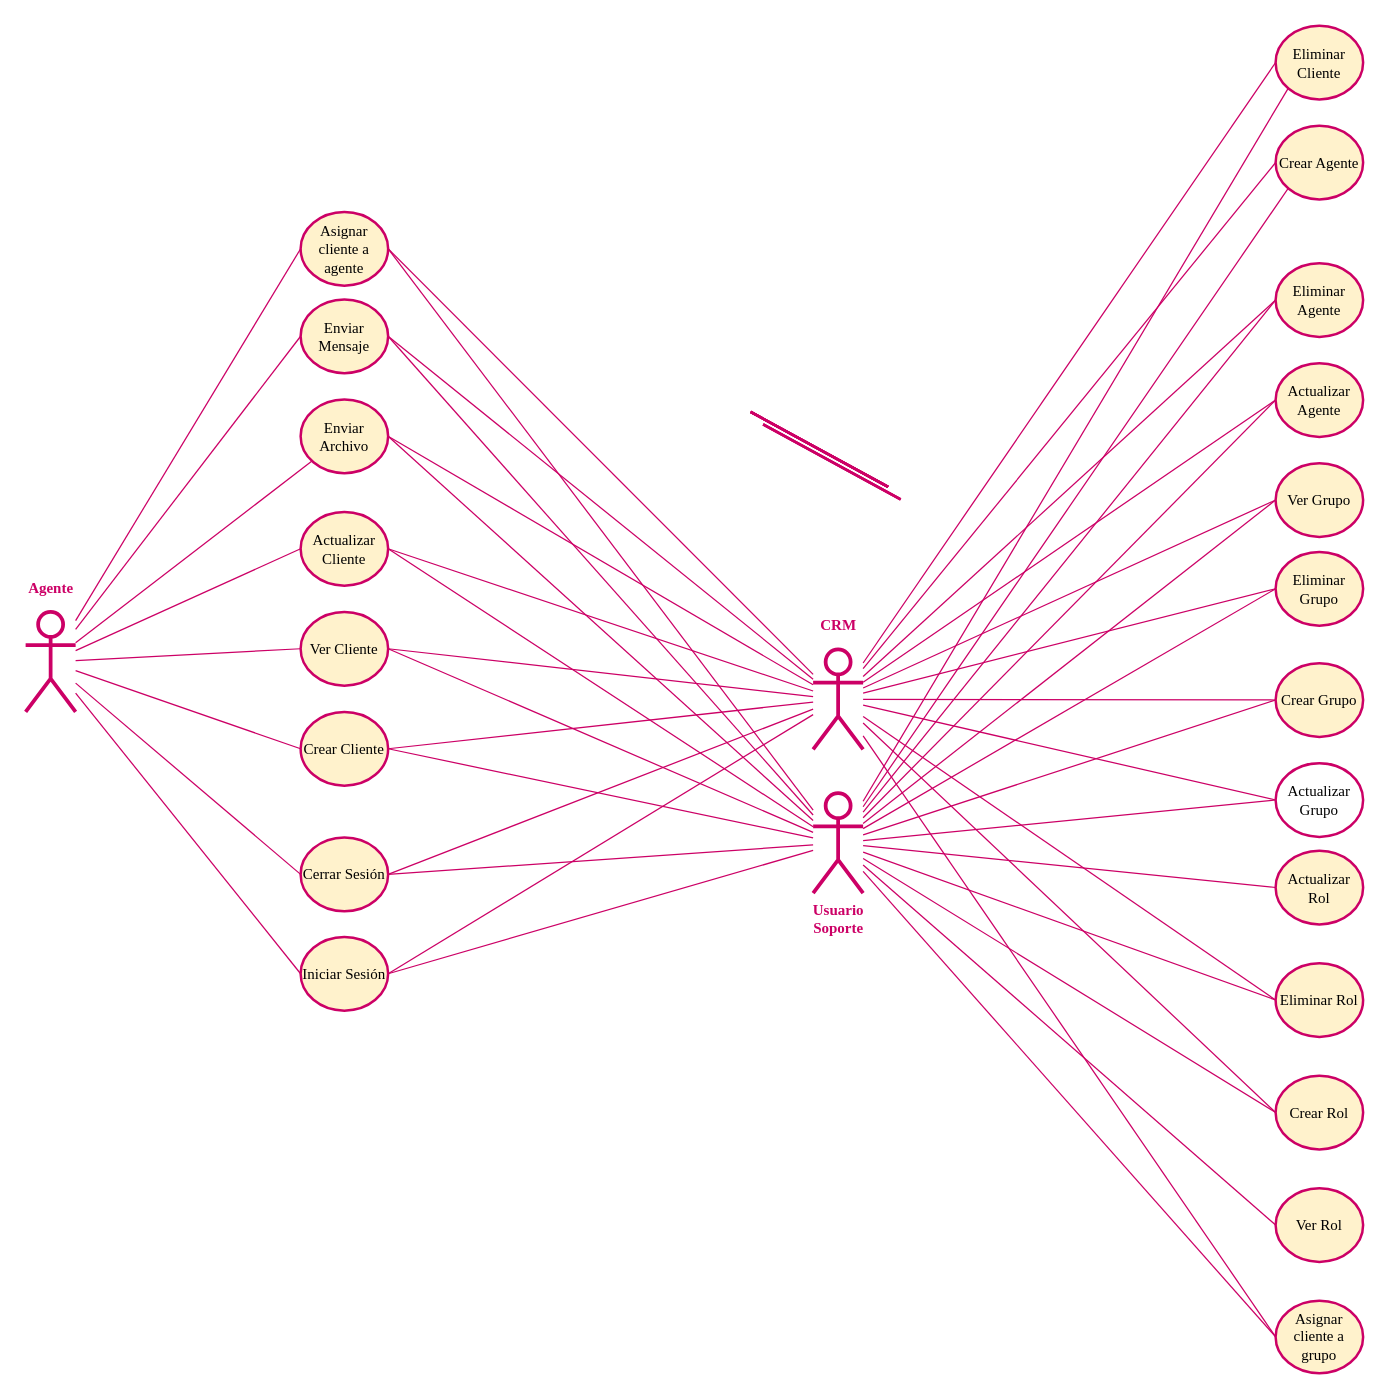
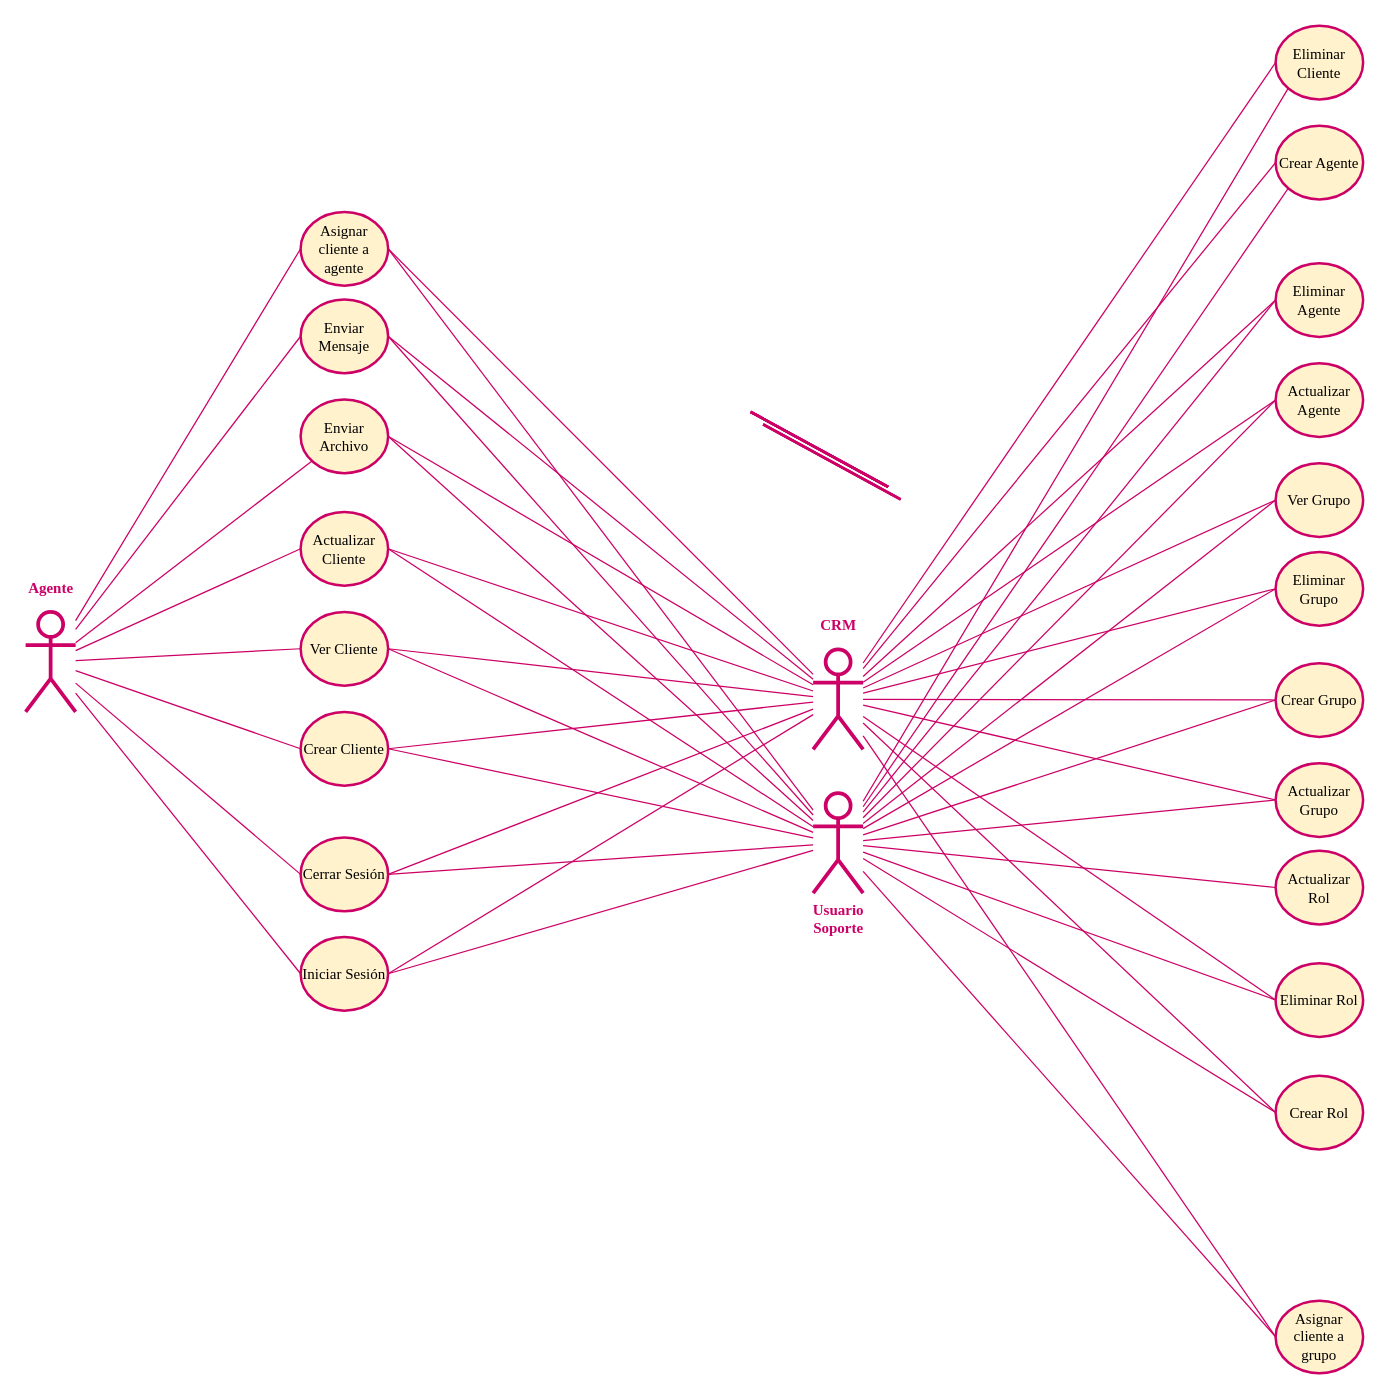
(1319, 800) -> (1319, 800)
(972, 960) -> none
(1319, 1225) -> none
